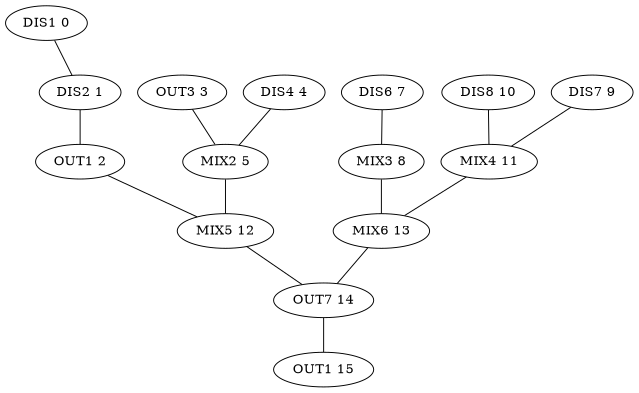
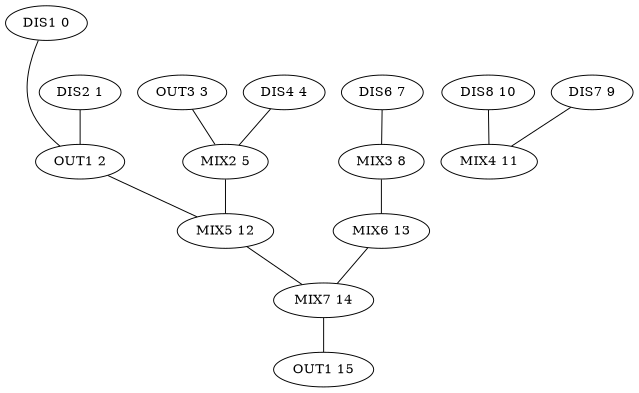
(63, 58) -> (28, 98)
(435, 196) -> none
(324, 300) -> (324, 300)
